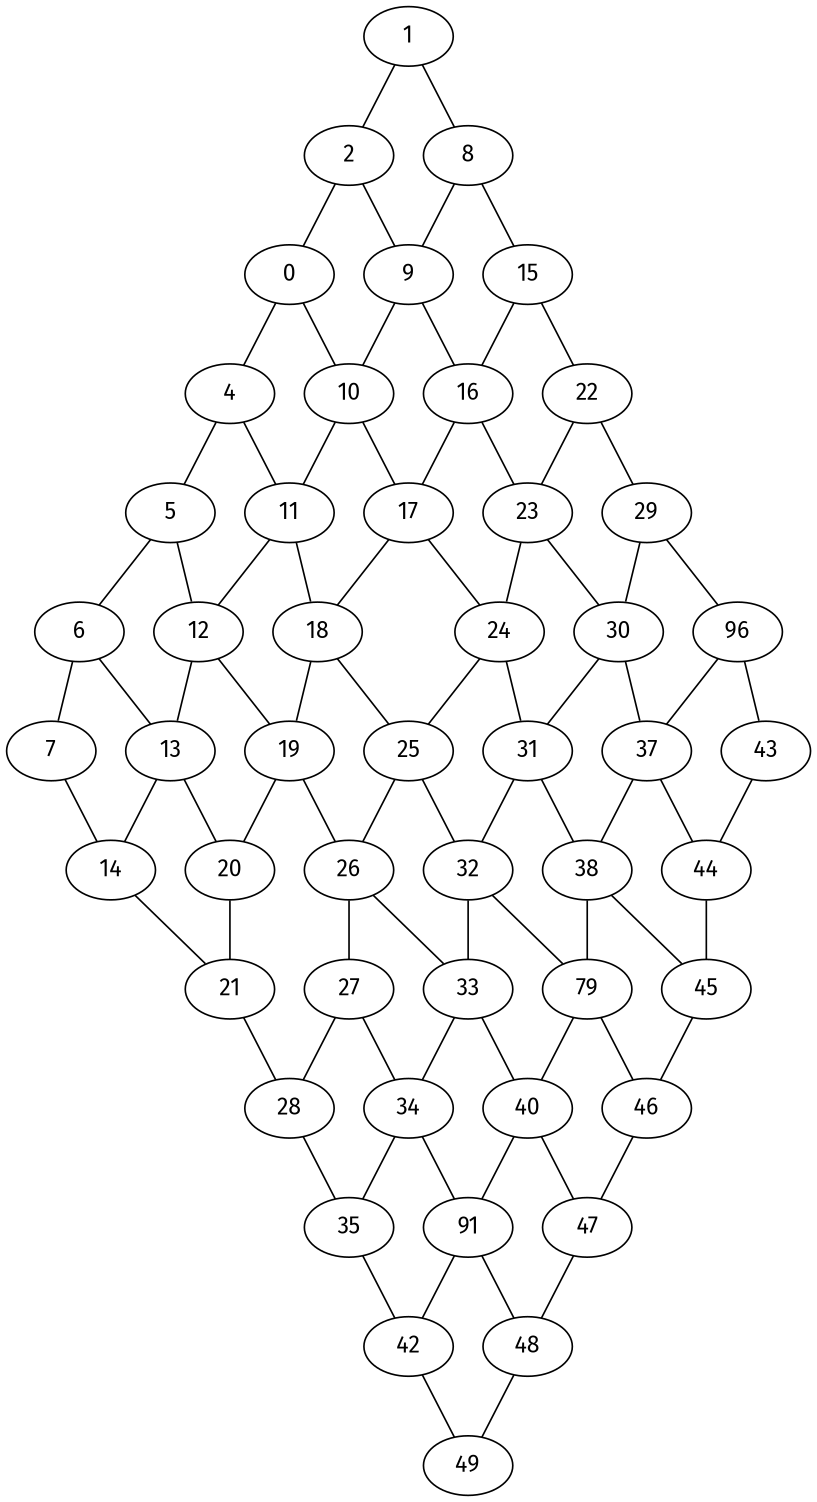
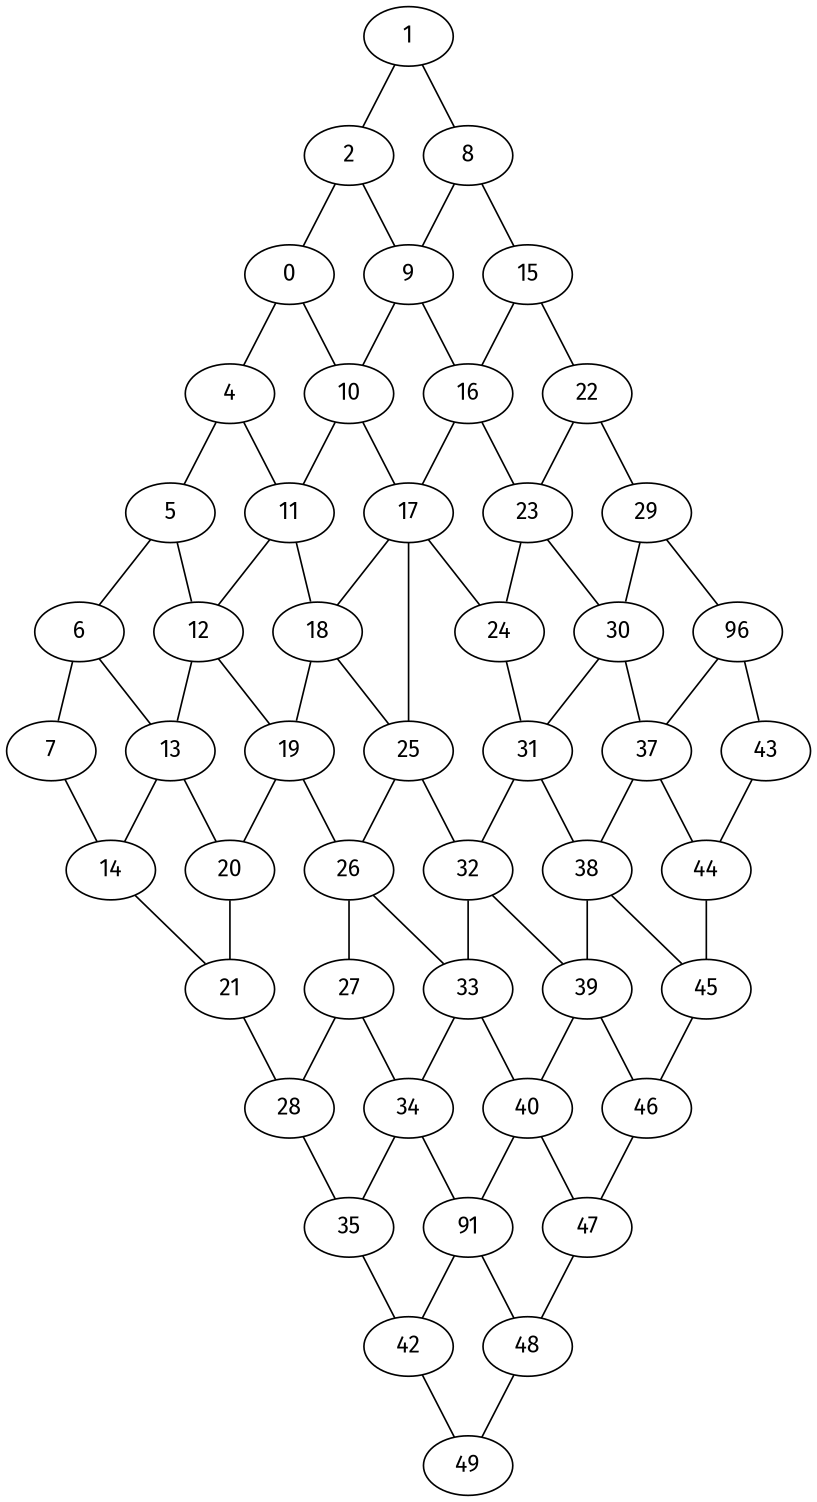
(454, 691) -> (409, 632)
(587, 989) -> (587, 989)
